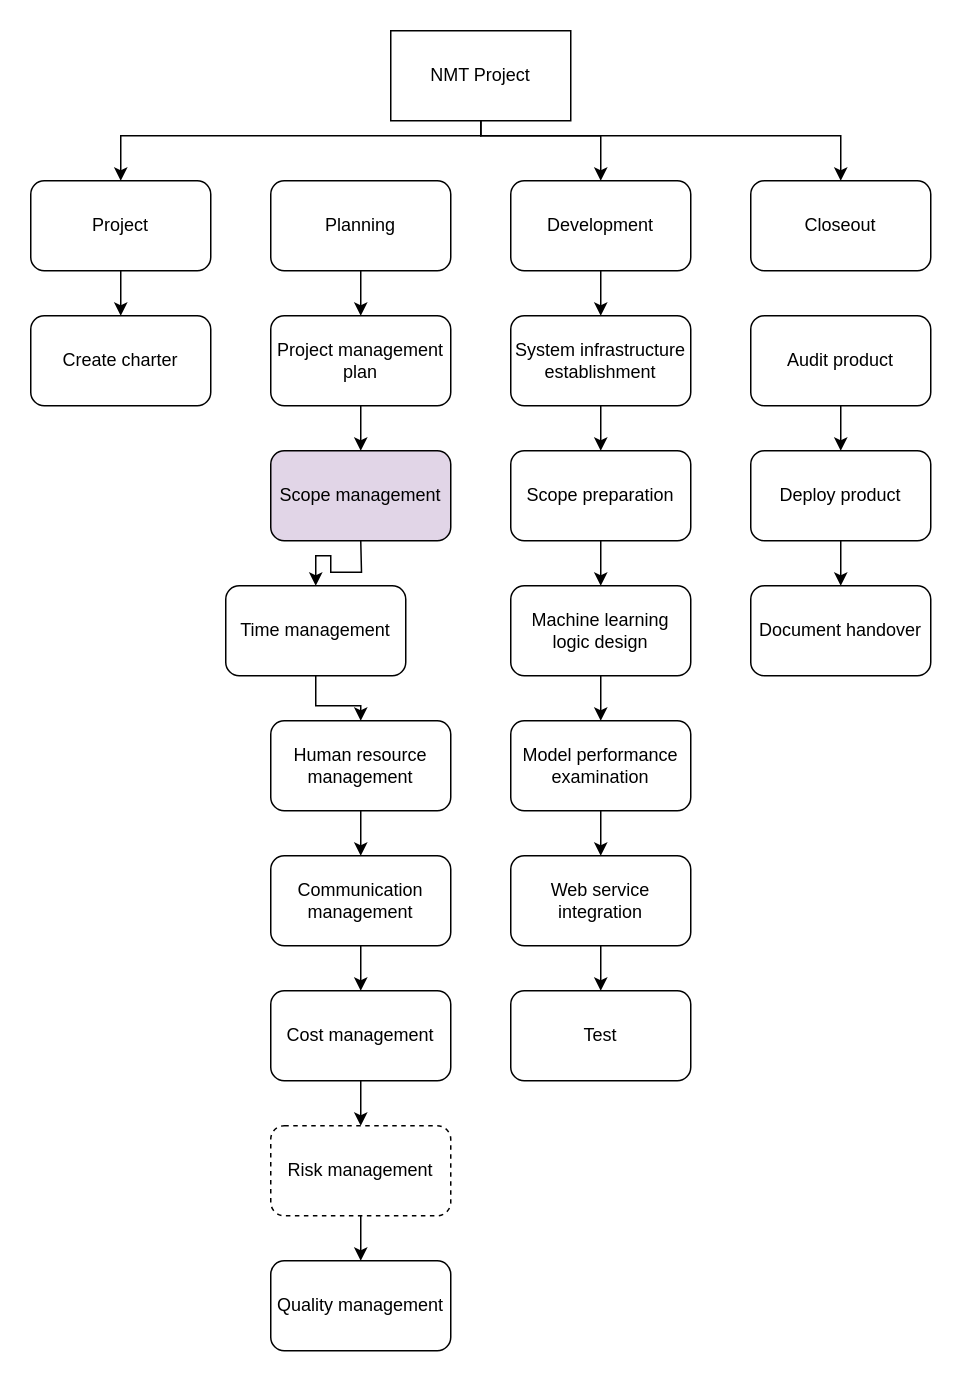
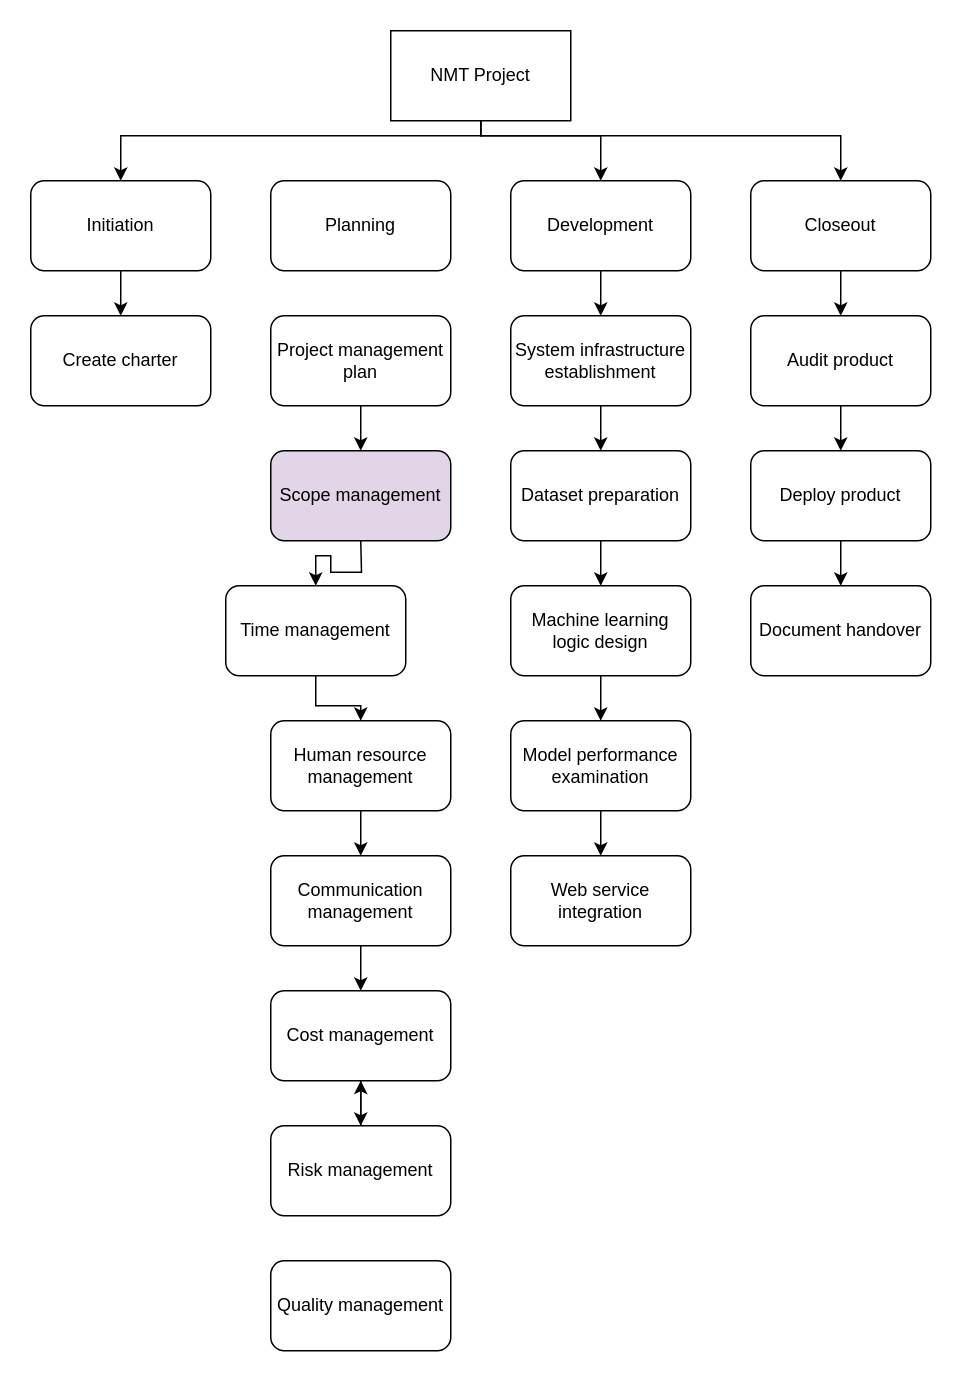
(121, 226) -> (121, 226)
(361, 299) -> none
none -> (841, 299)
(601, 496) -> (601, 496)
(601, 974) -> none
(601, 1036) -> none
(361, 1171) -> (361, 1171)
(361, 1244) -> (361, 1125)
